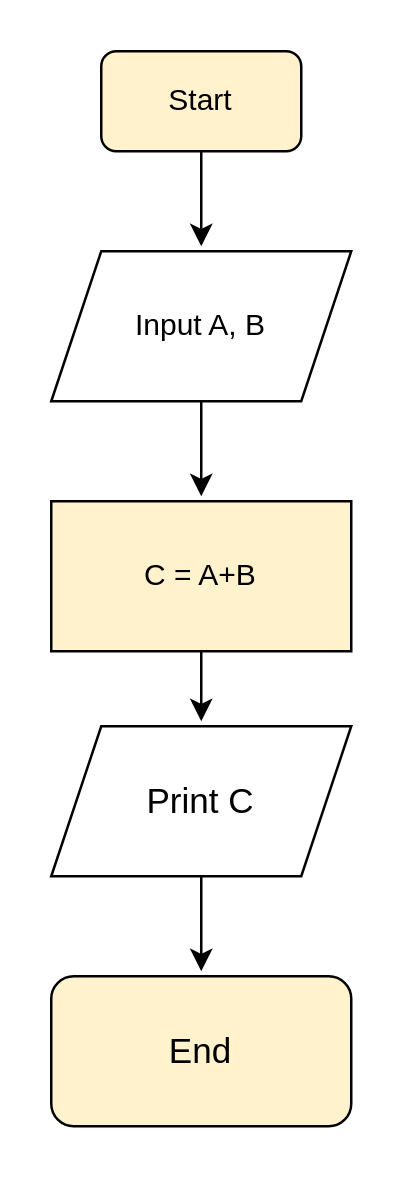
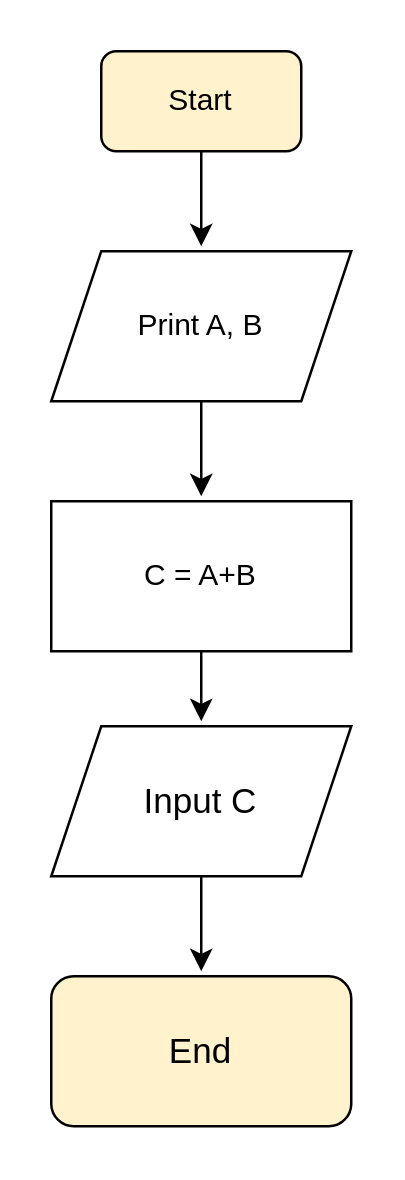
(201, 326) -> (201, 326)
(201, 576) -> (201, 576)
(201, 801) -> (201, 801)
